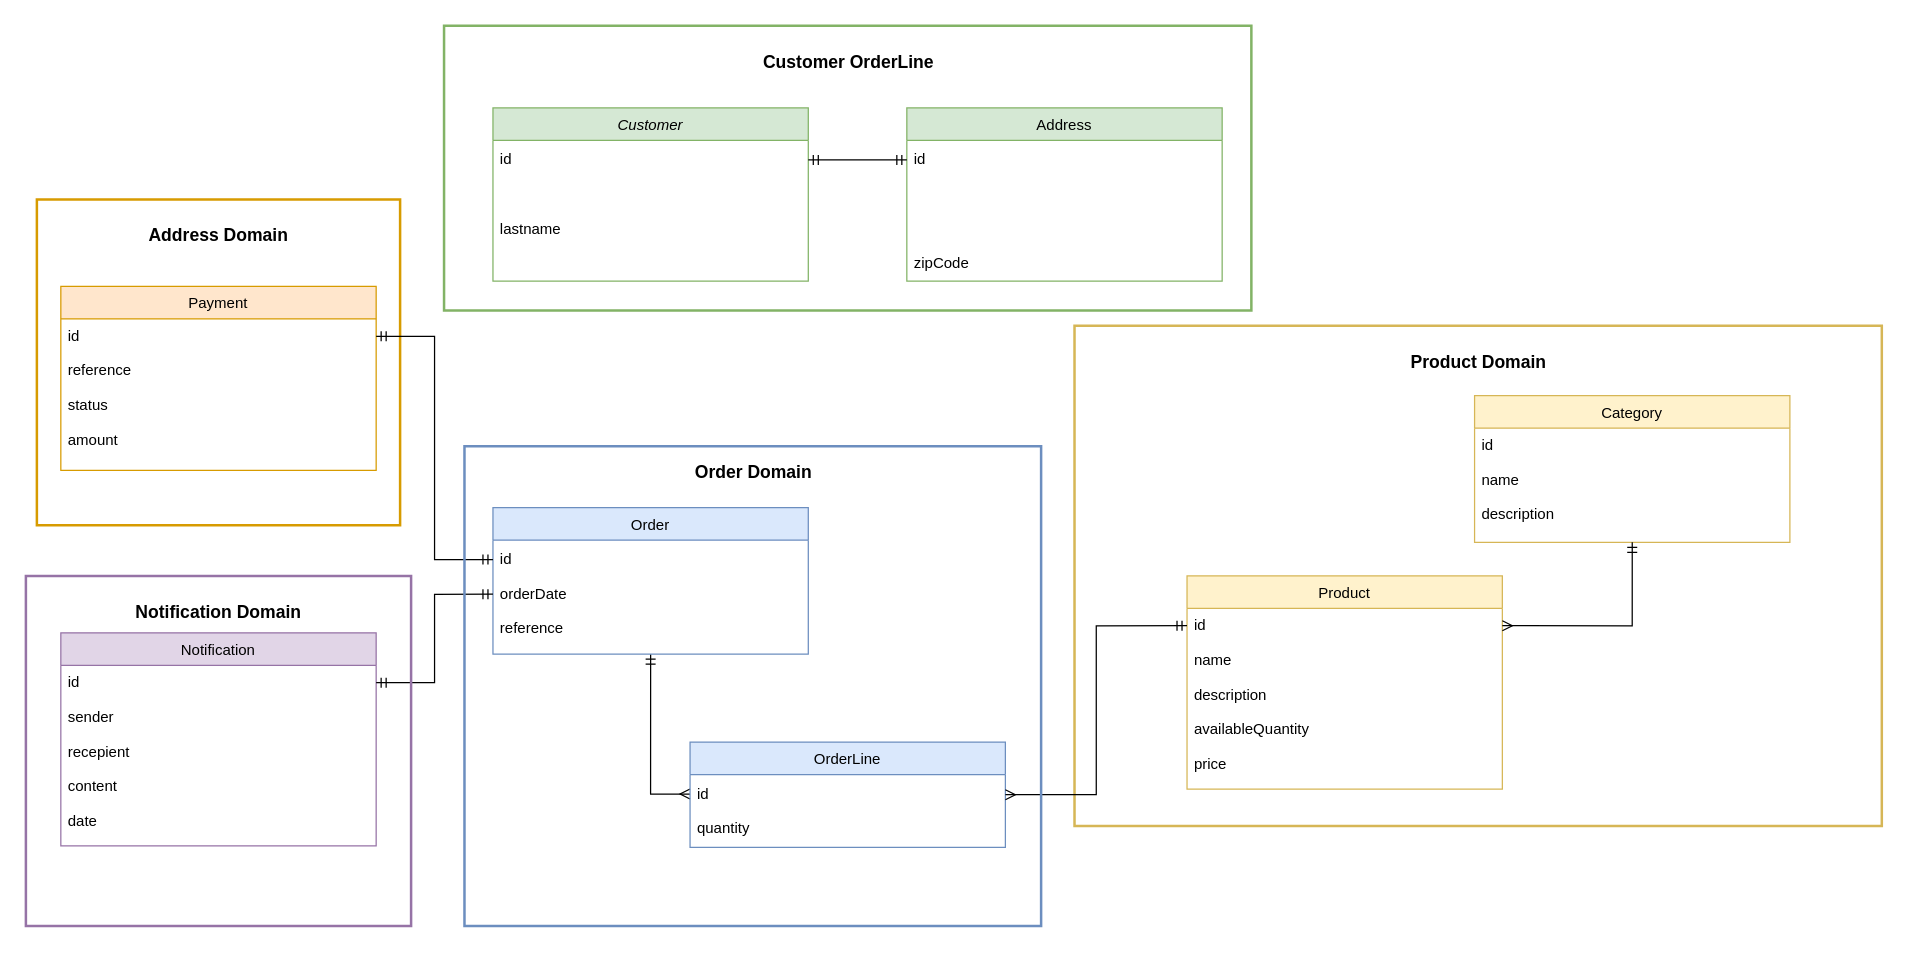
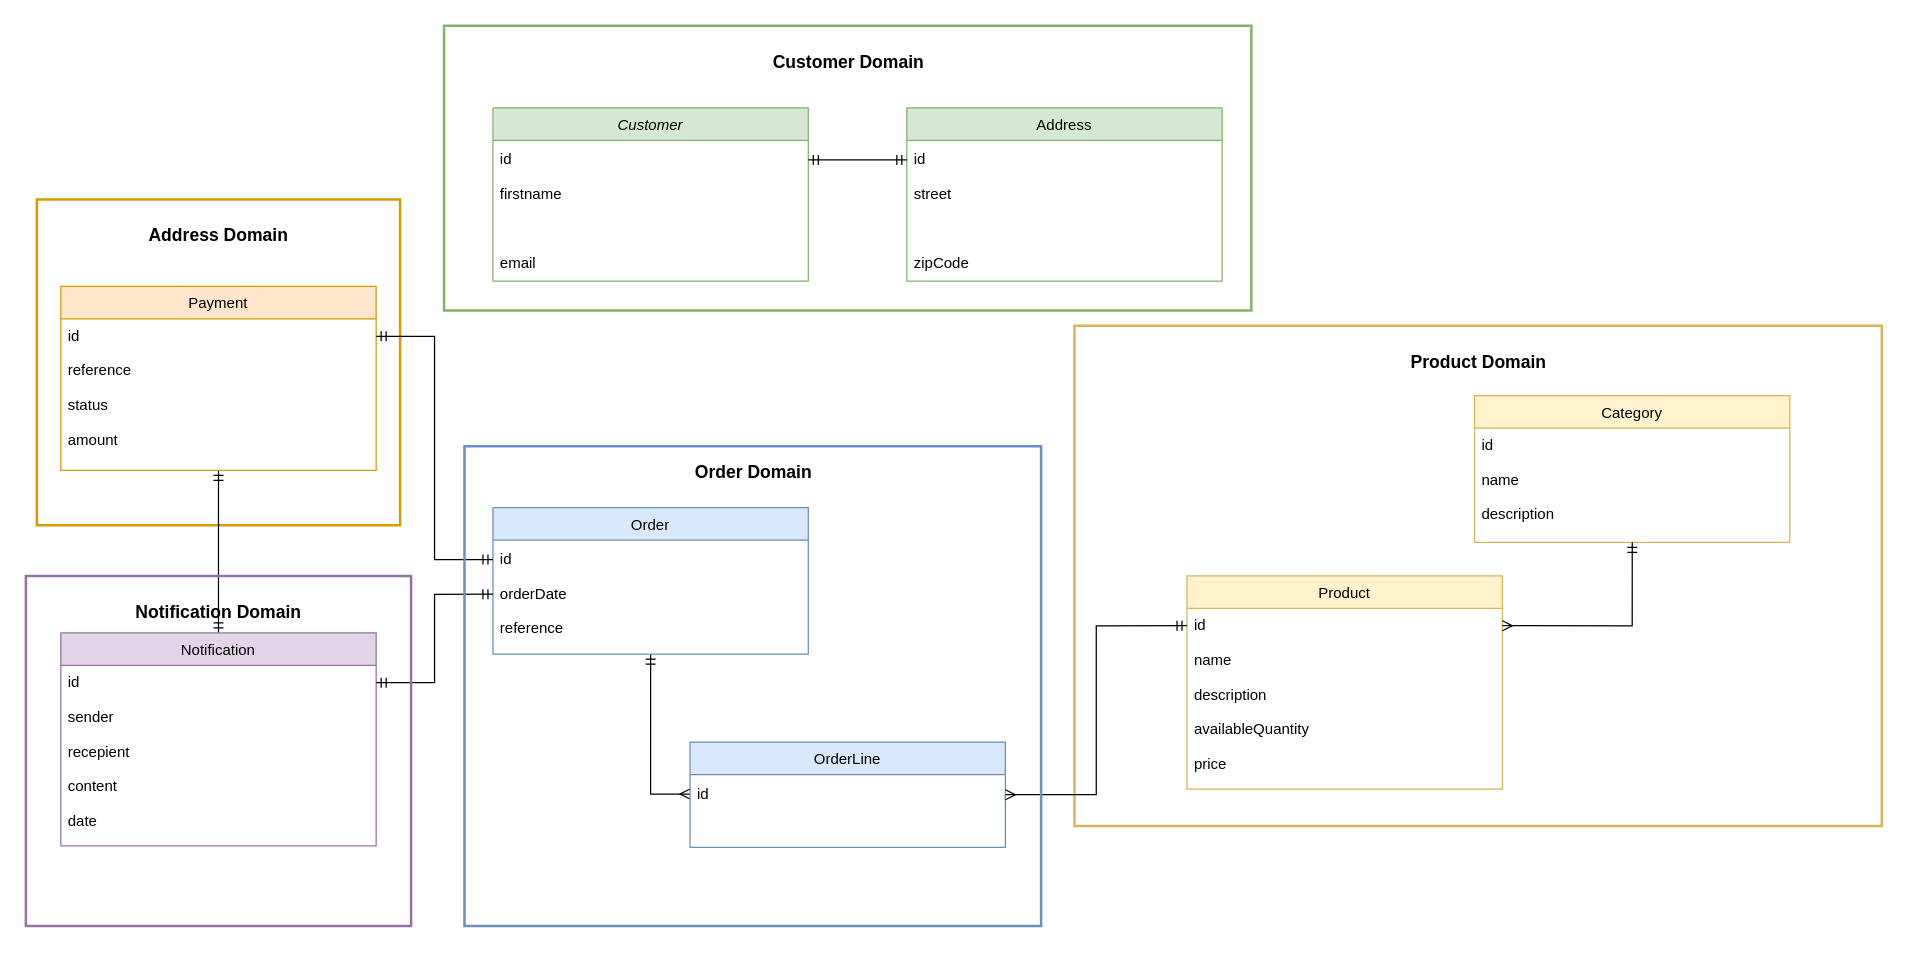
(849, 43) -> (849, 43)
none -> (651, 194)
none -> (1064, 194)
(651, 229) -> none
none -> (651, 264)
none -> (218, 552)
(848, 828) -> none
